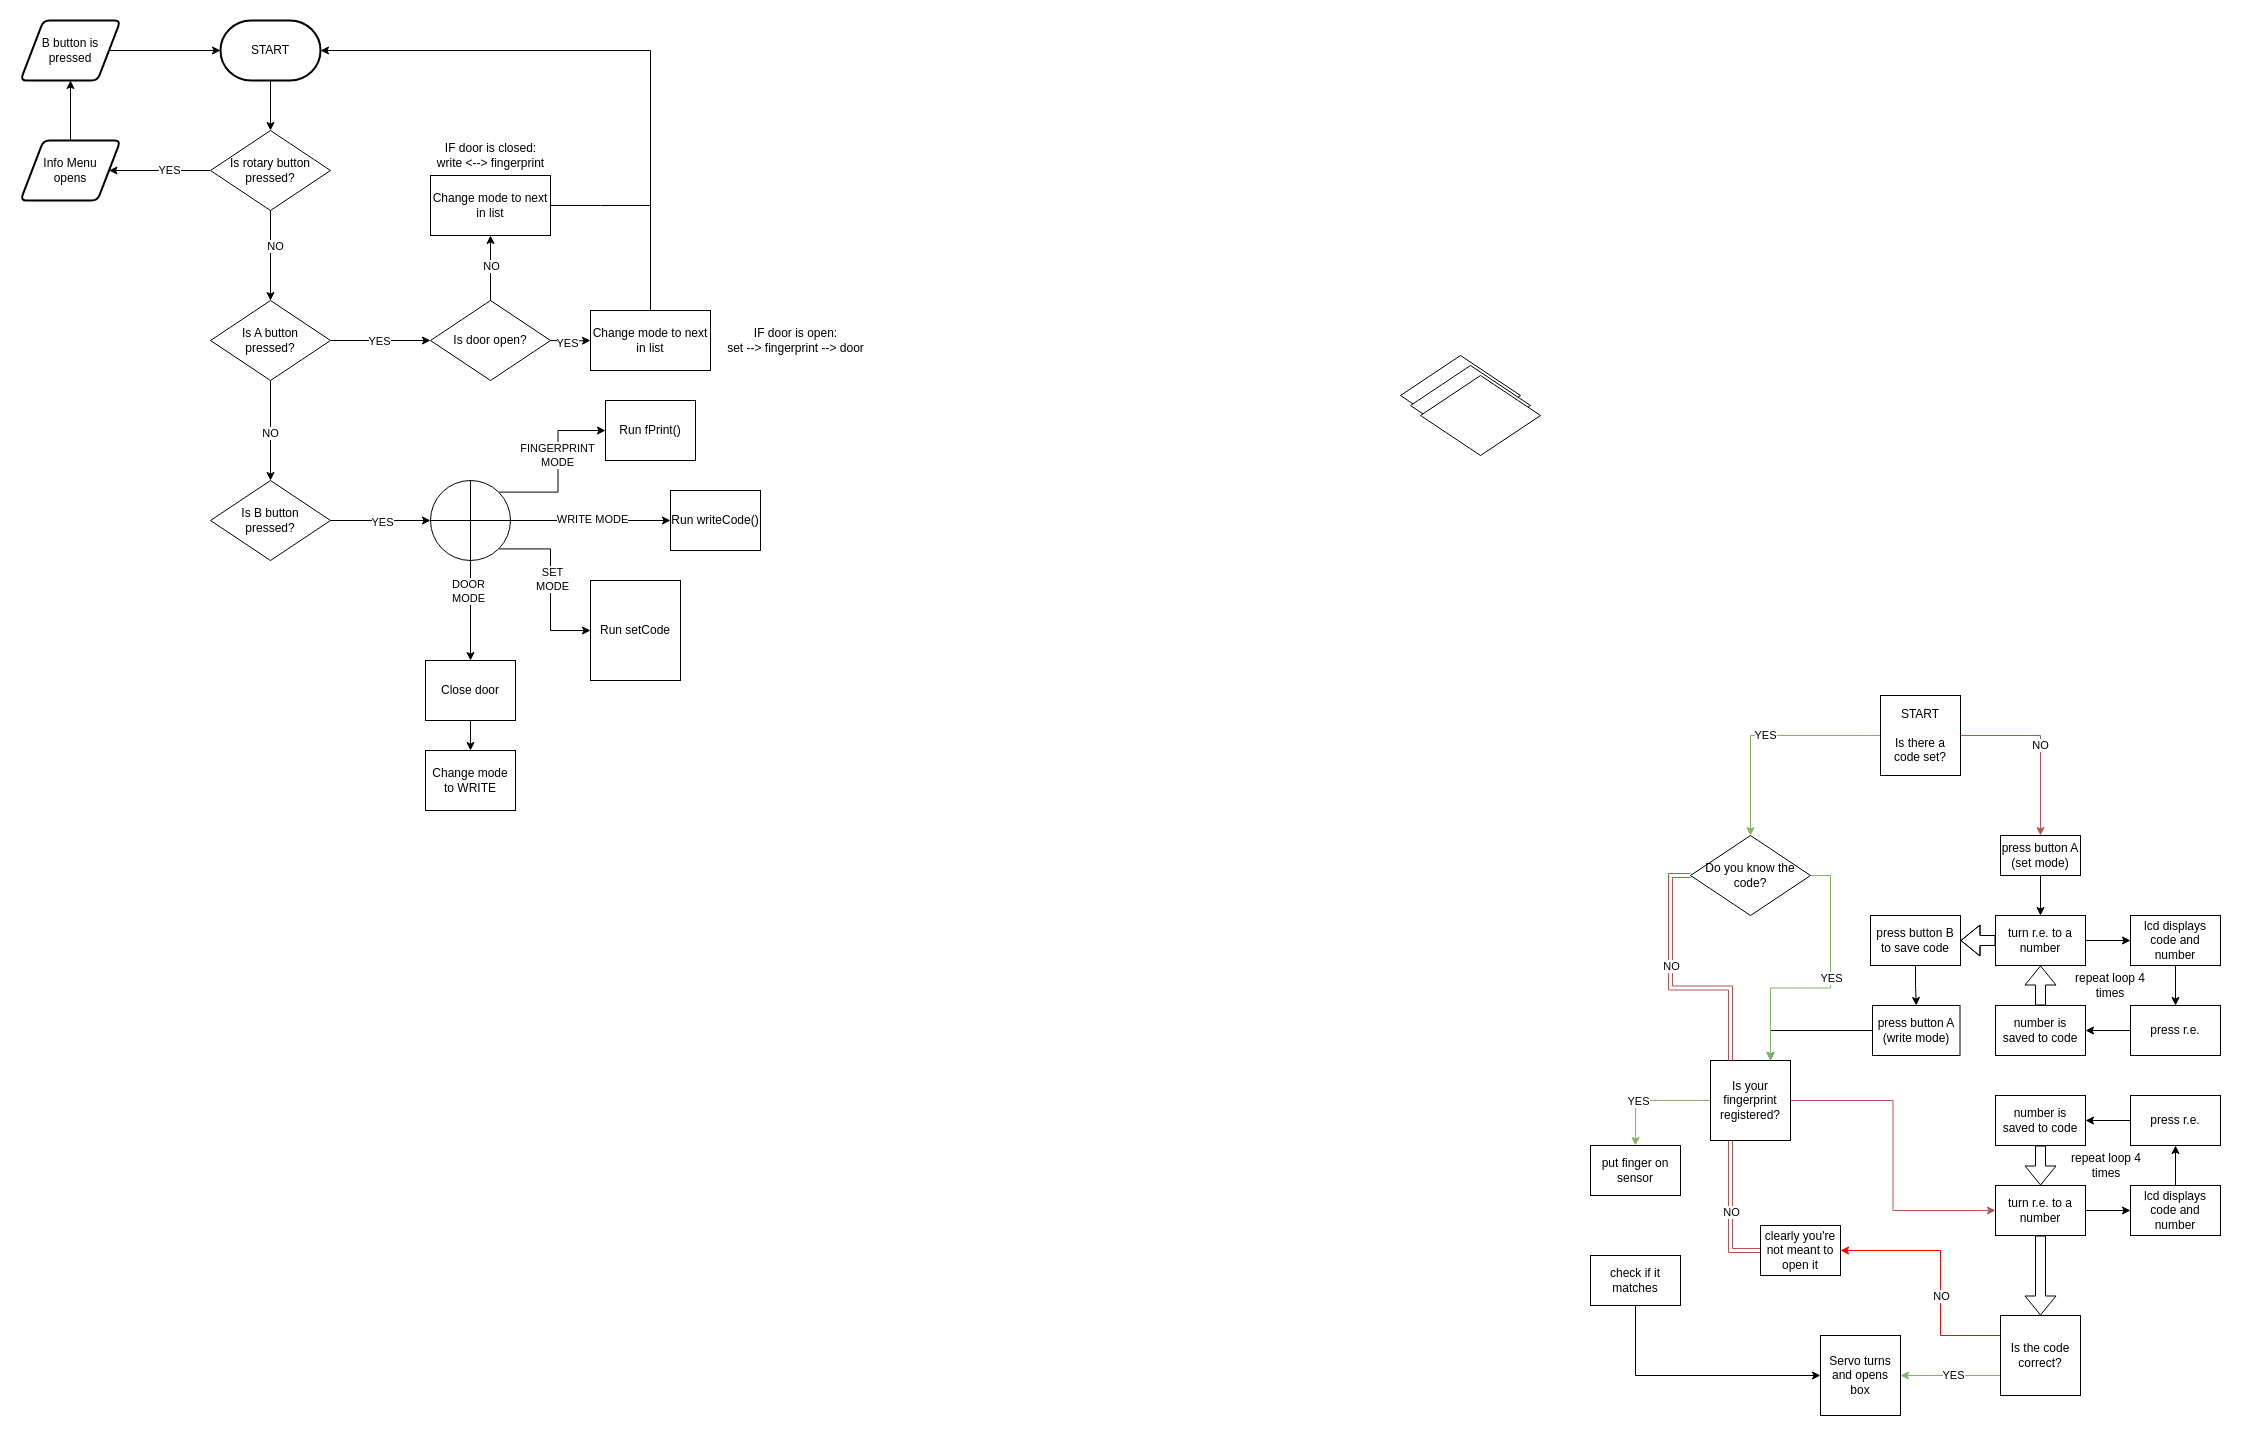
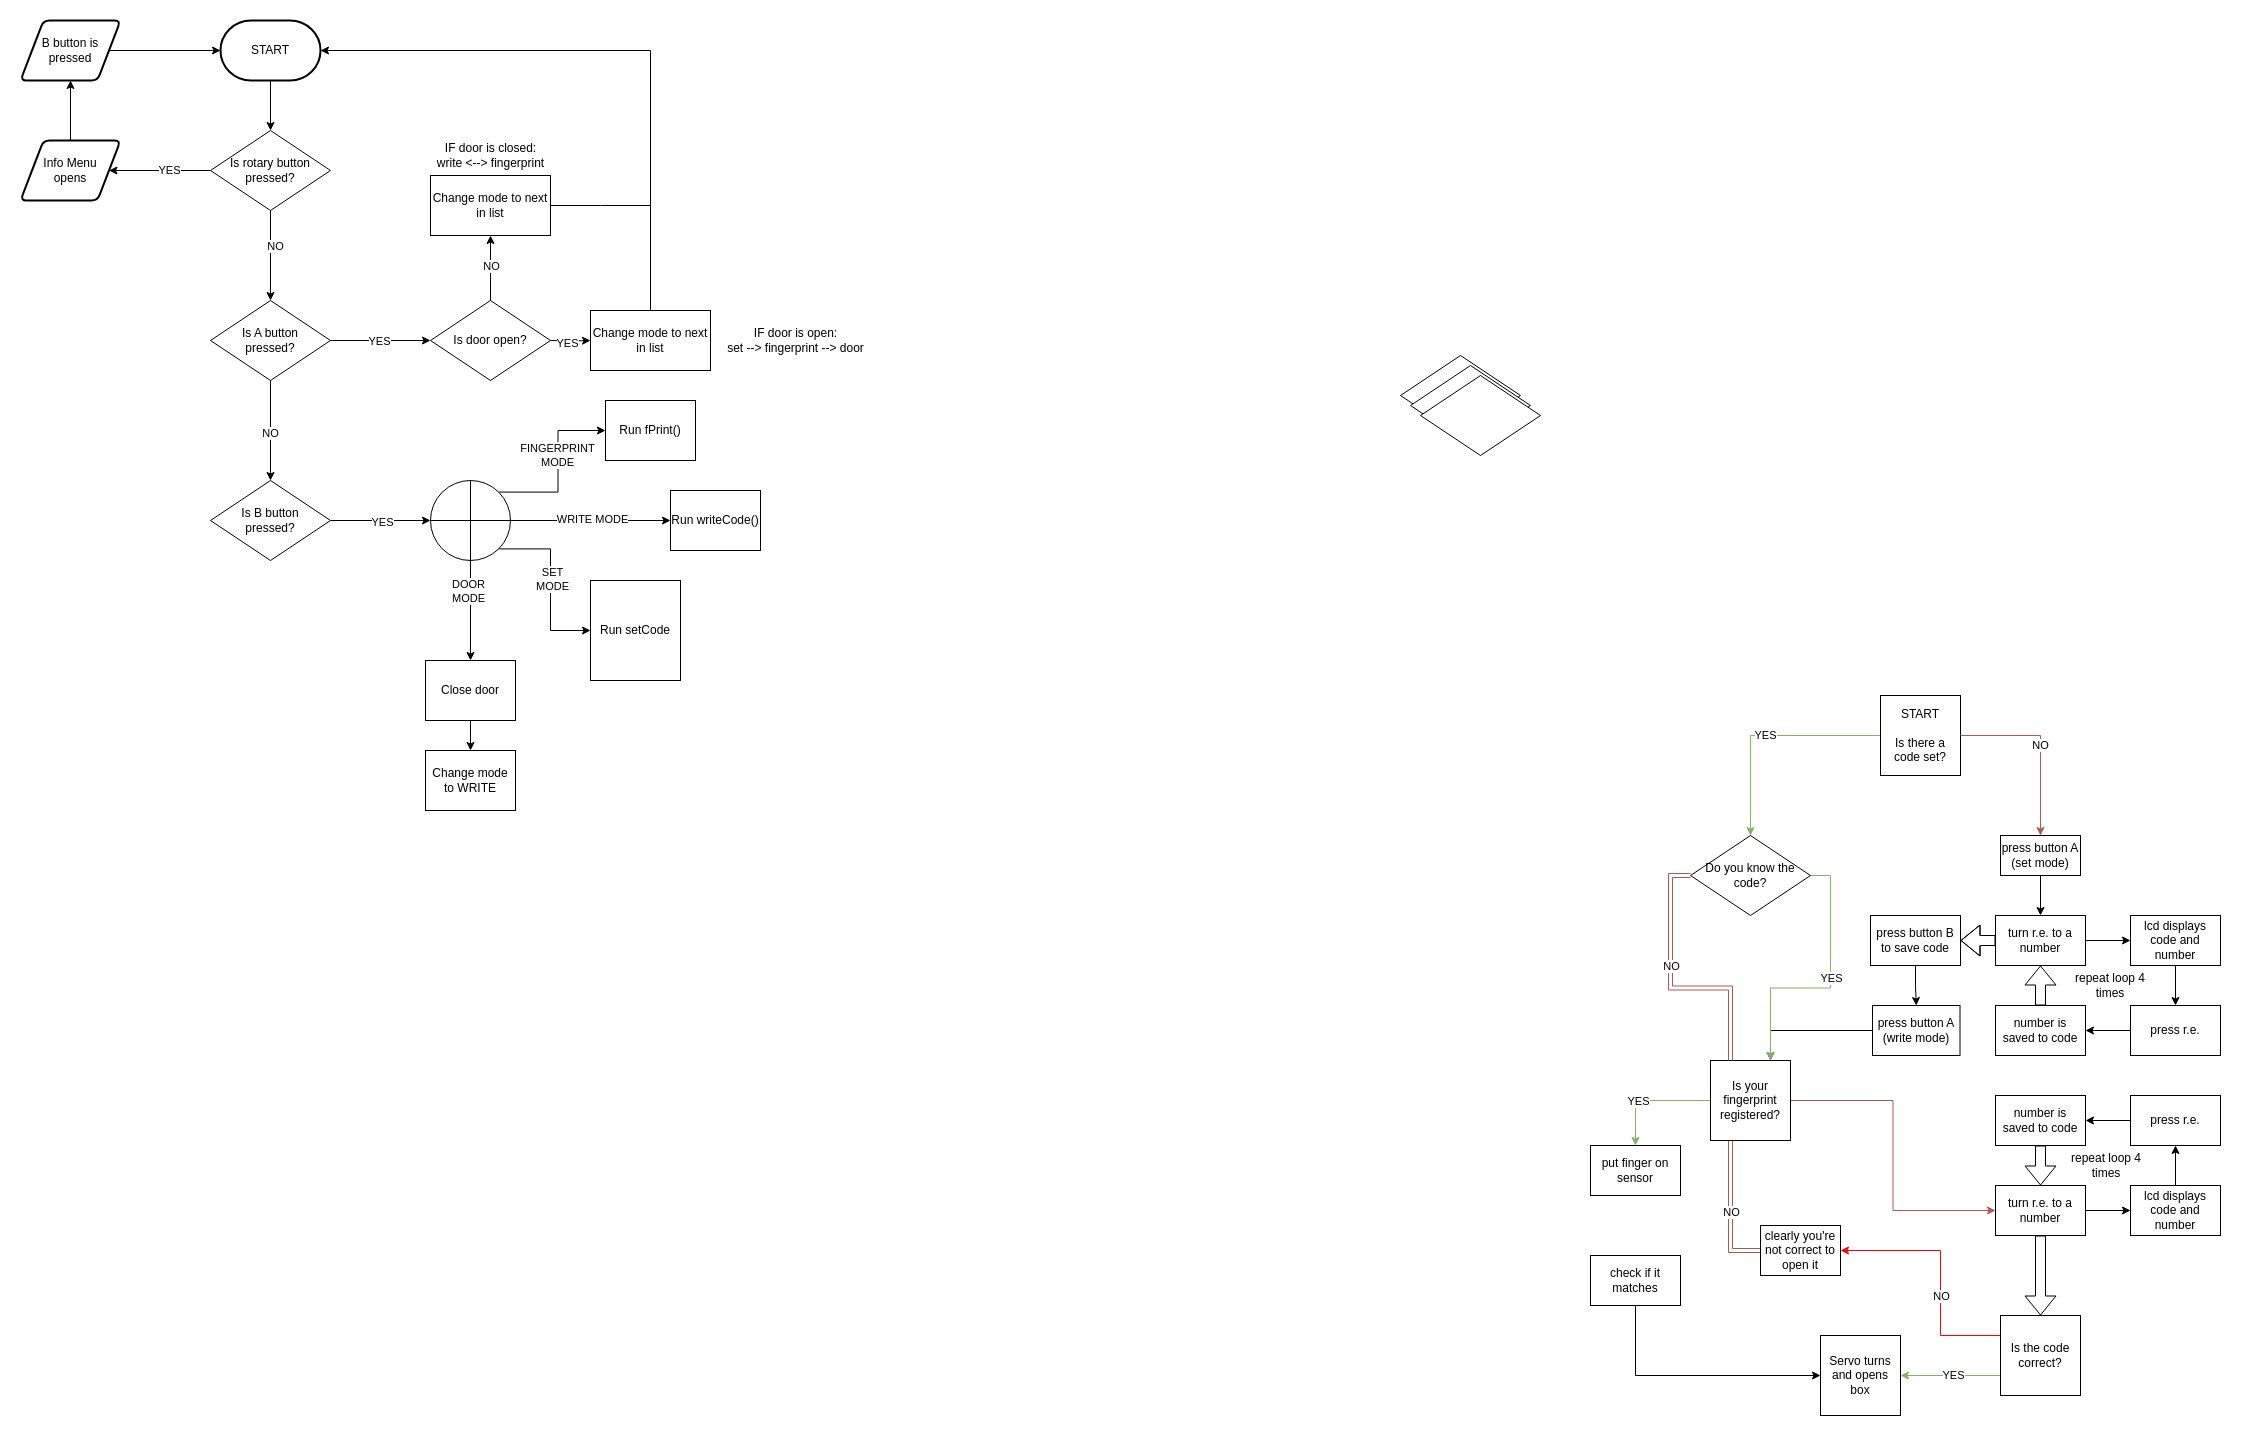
(1801, 1251) -> (1801, 1251)
